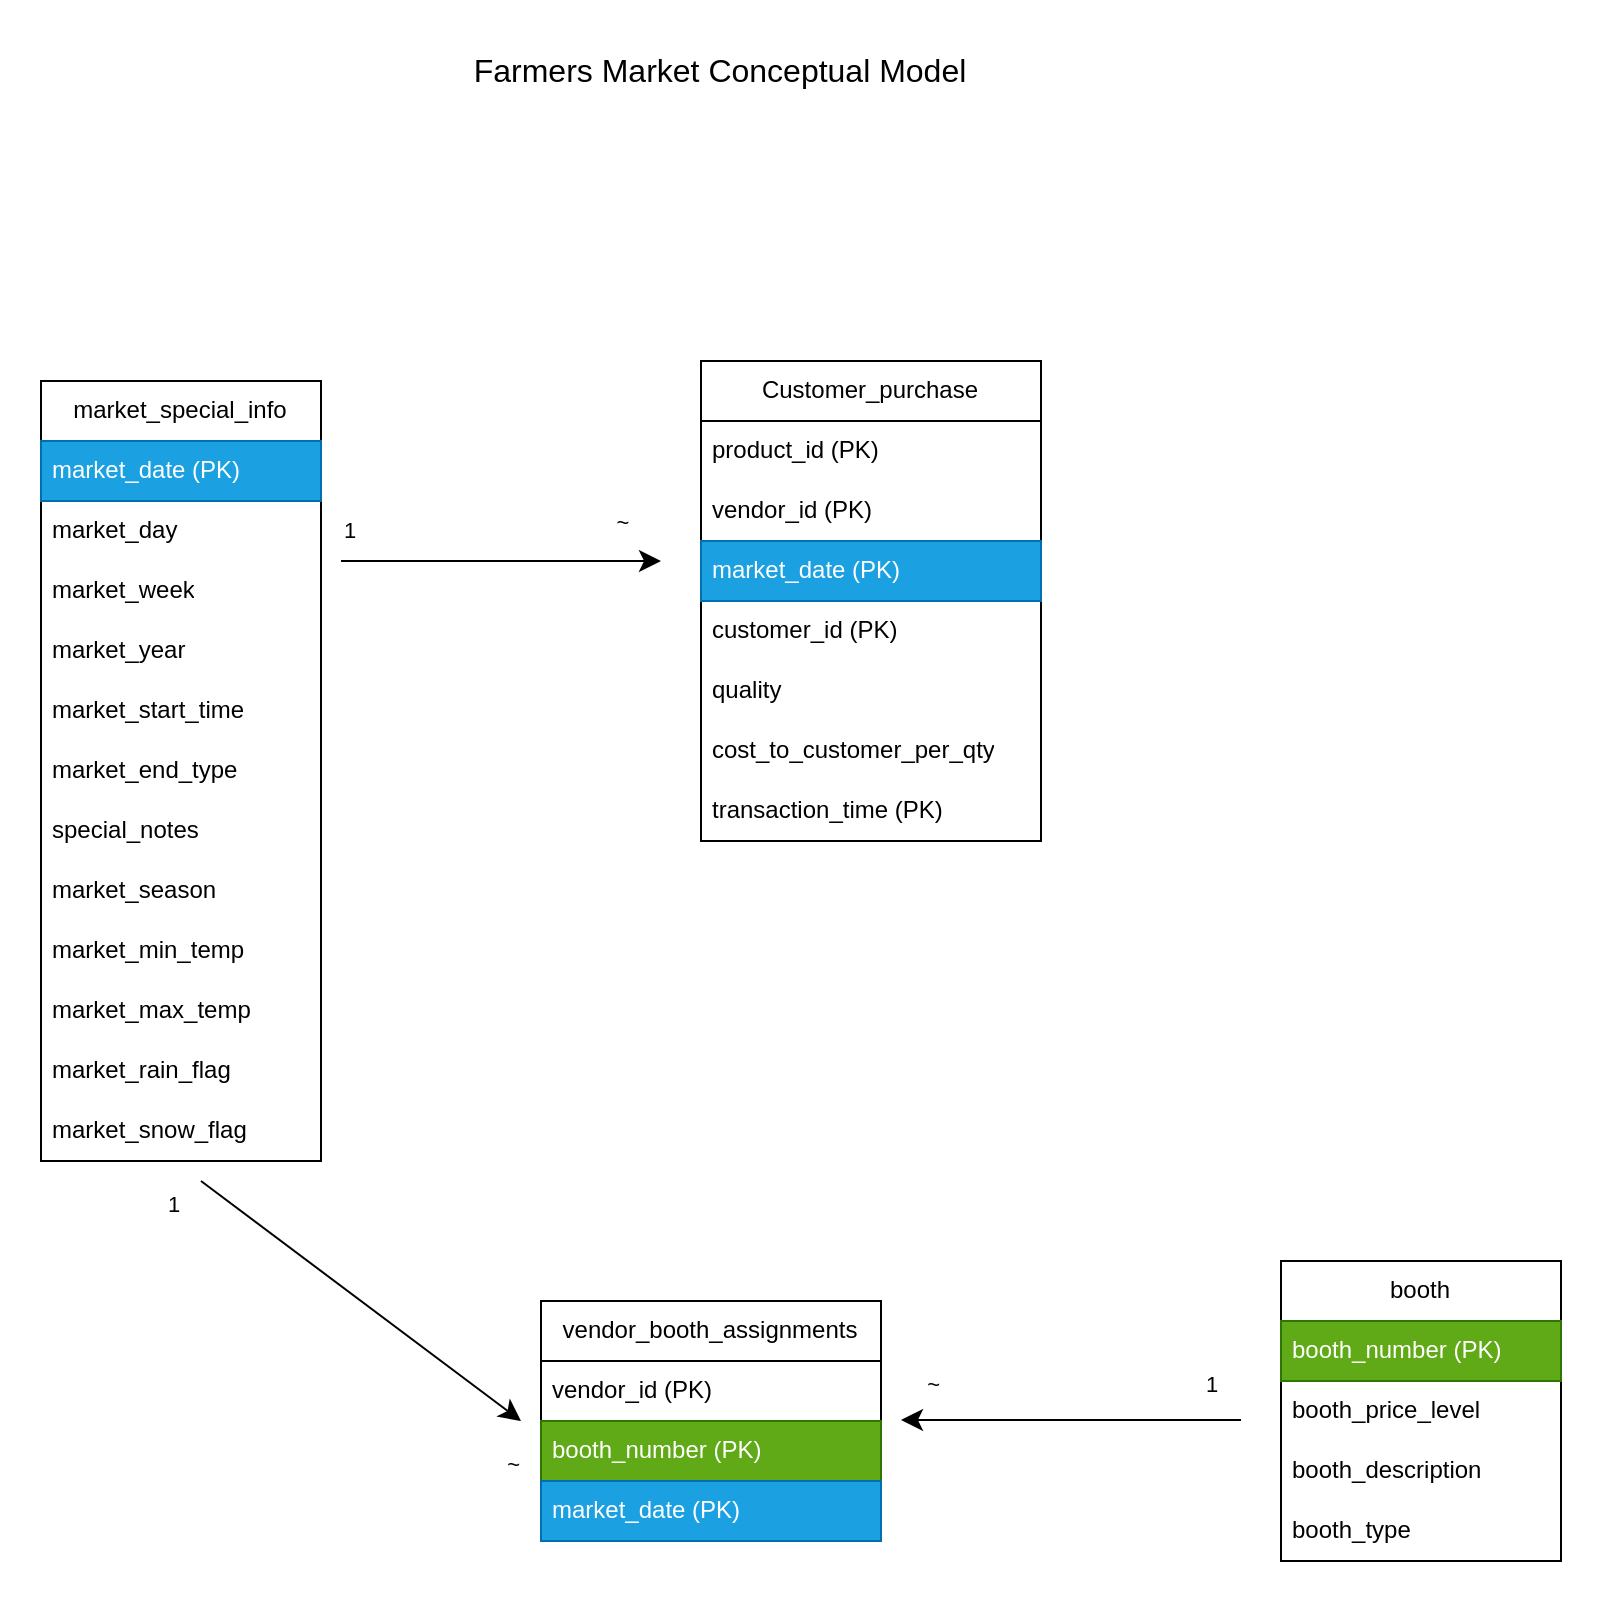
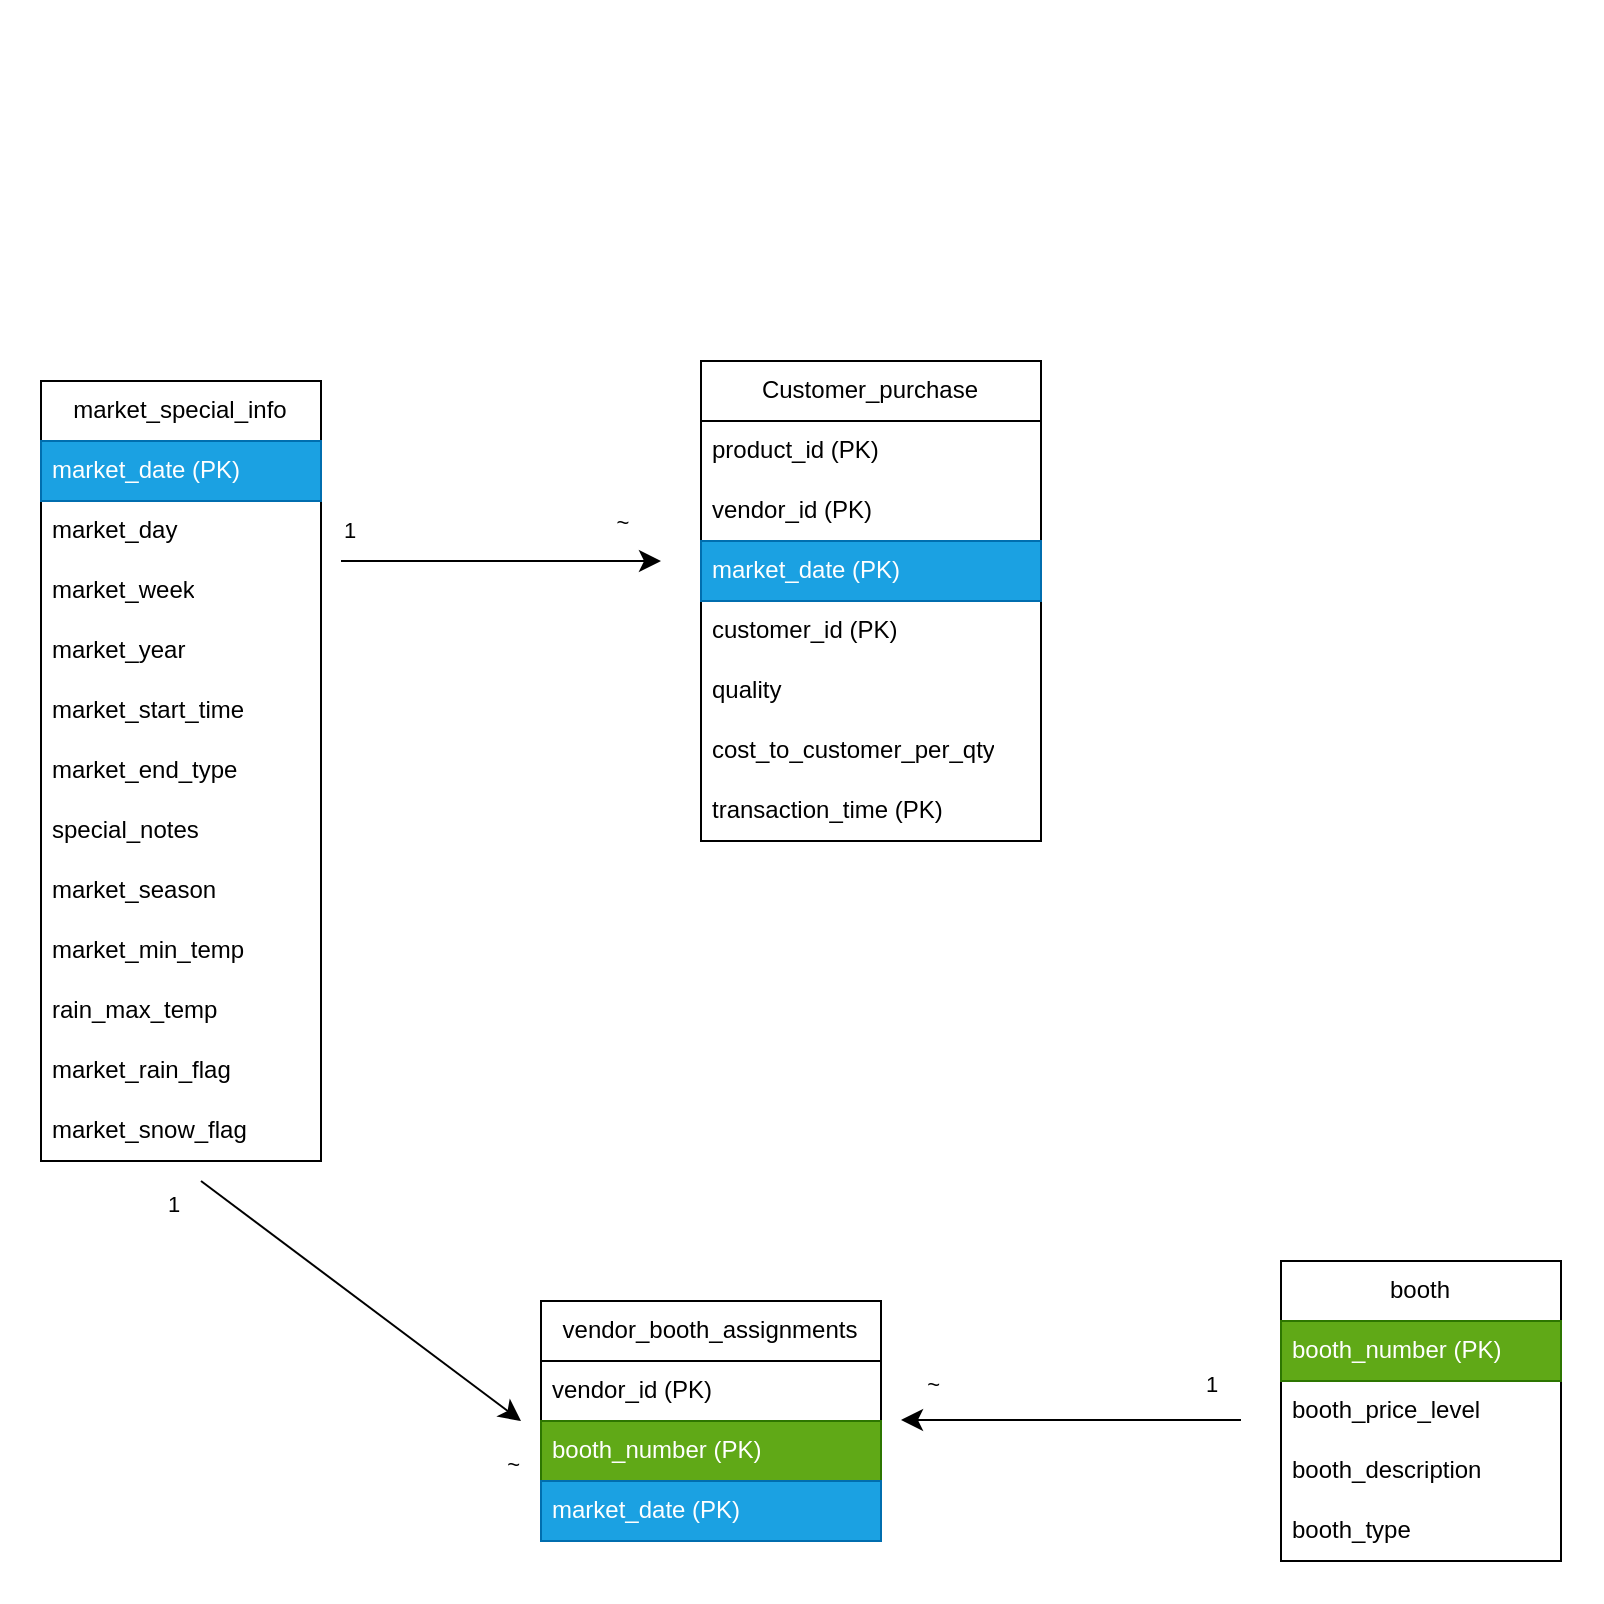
(721, 71) -> none
(154, 1011) -> (137, 1011)
